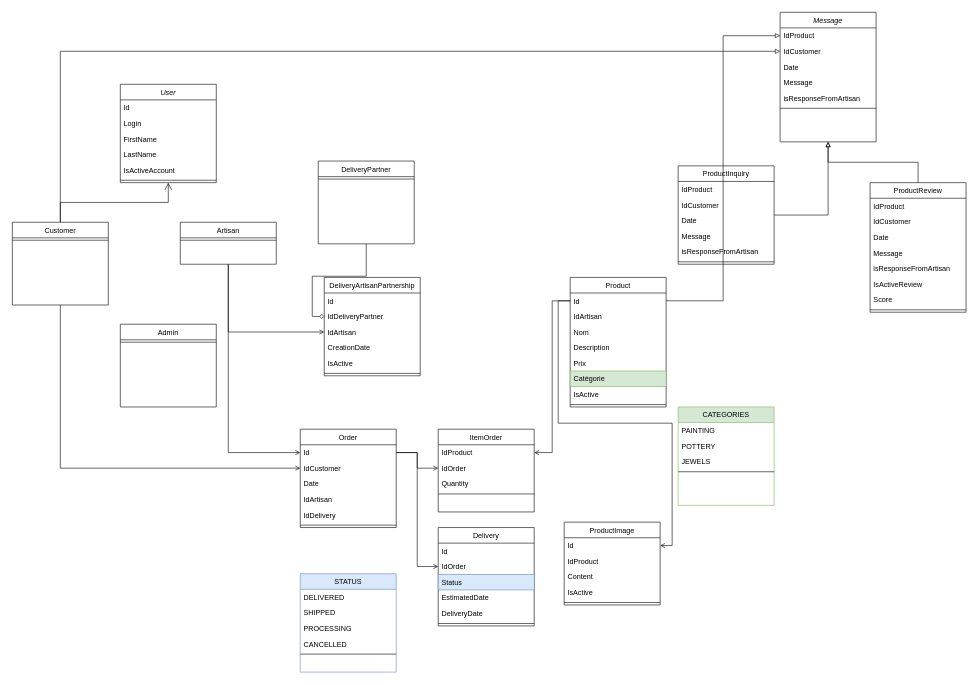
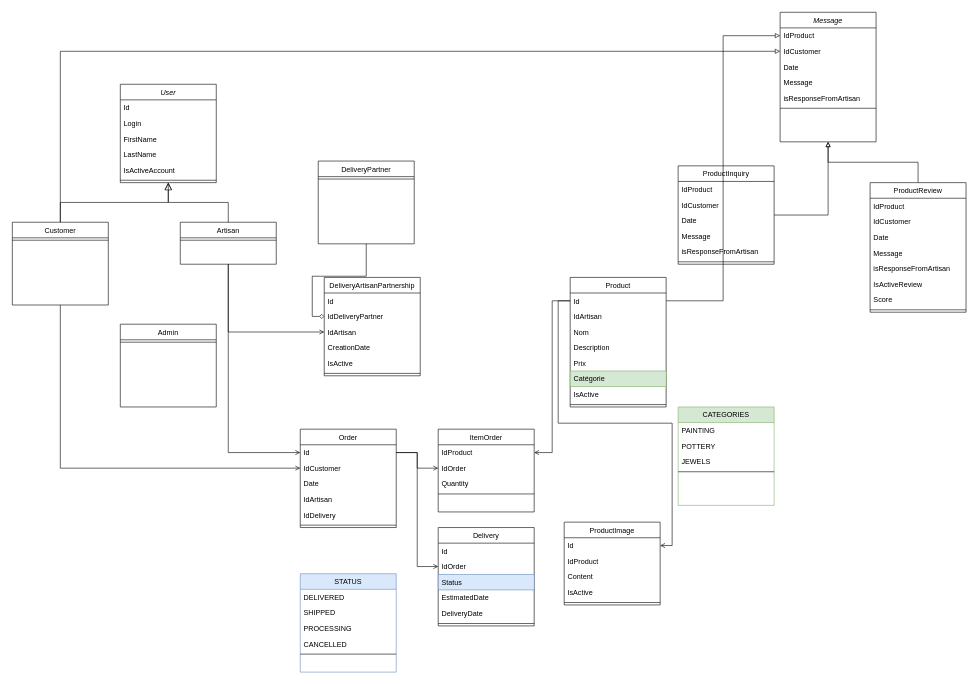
none -> (209, 203)
